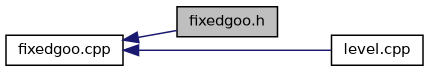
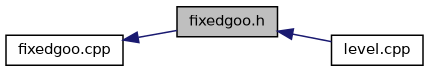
(235, 50) -> (312, 38)
